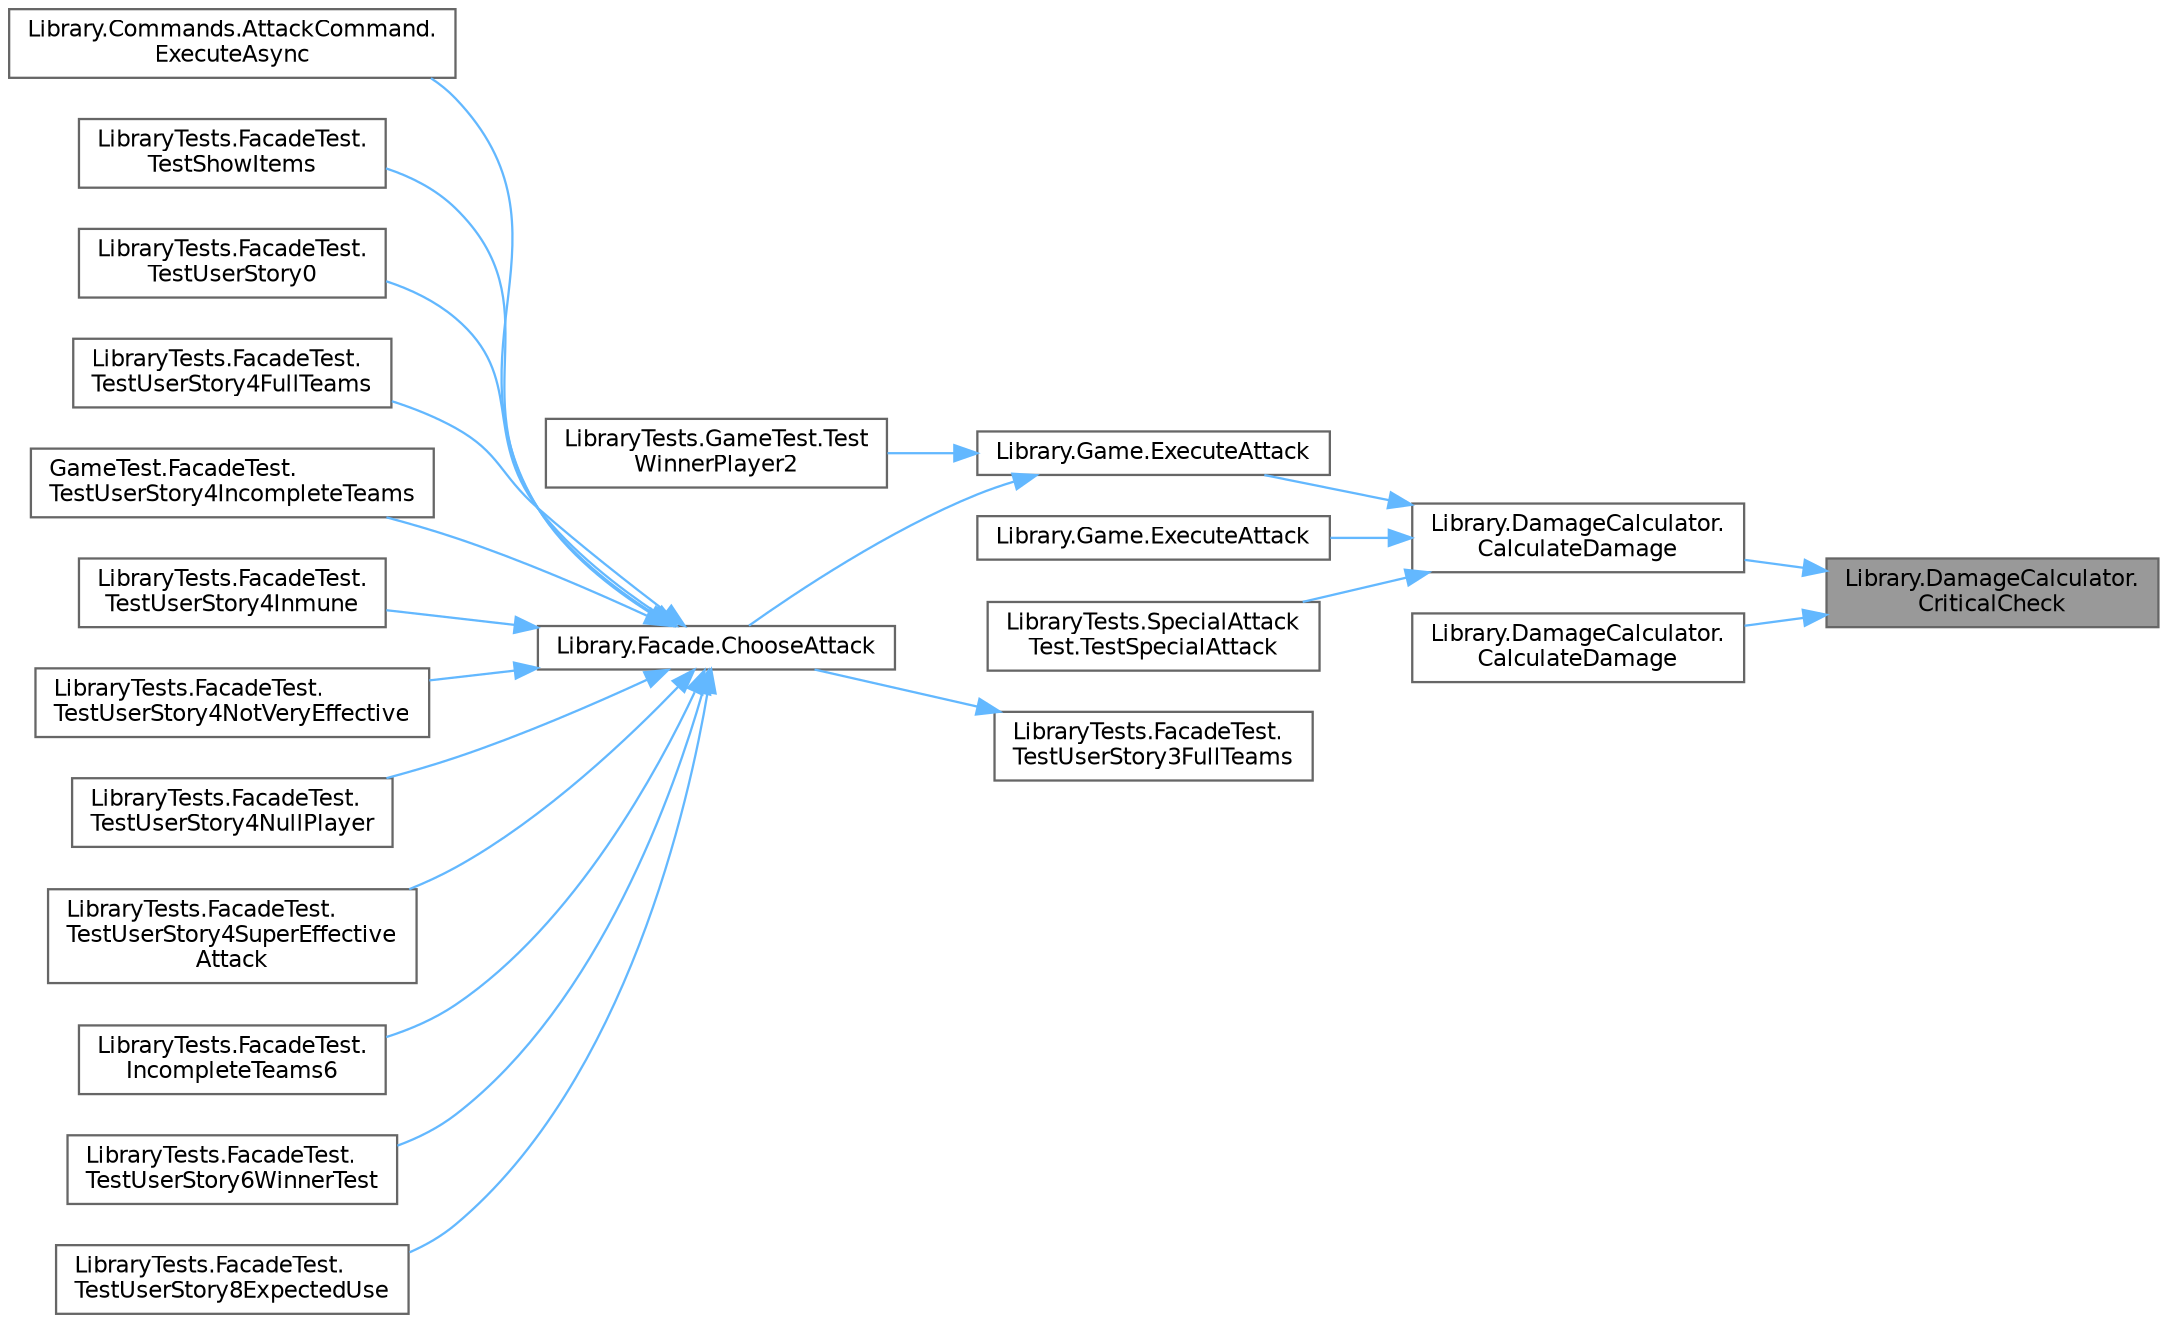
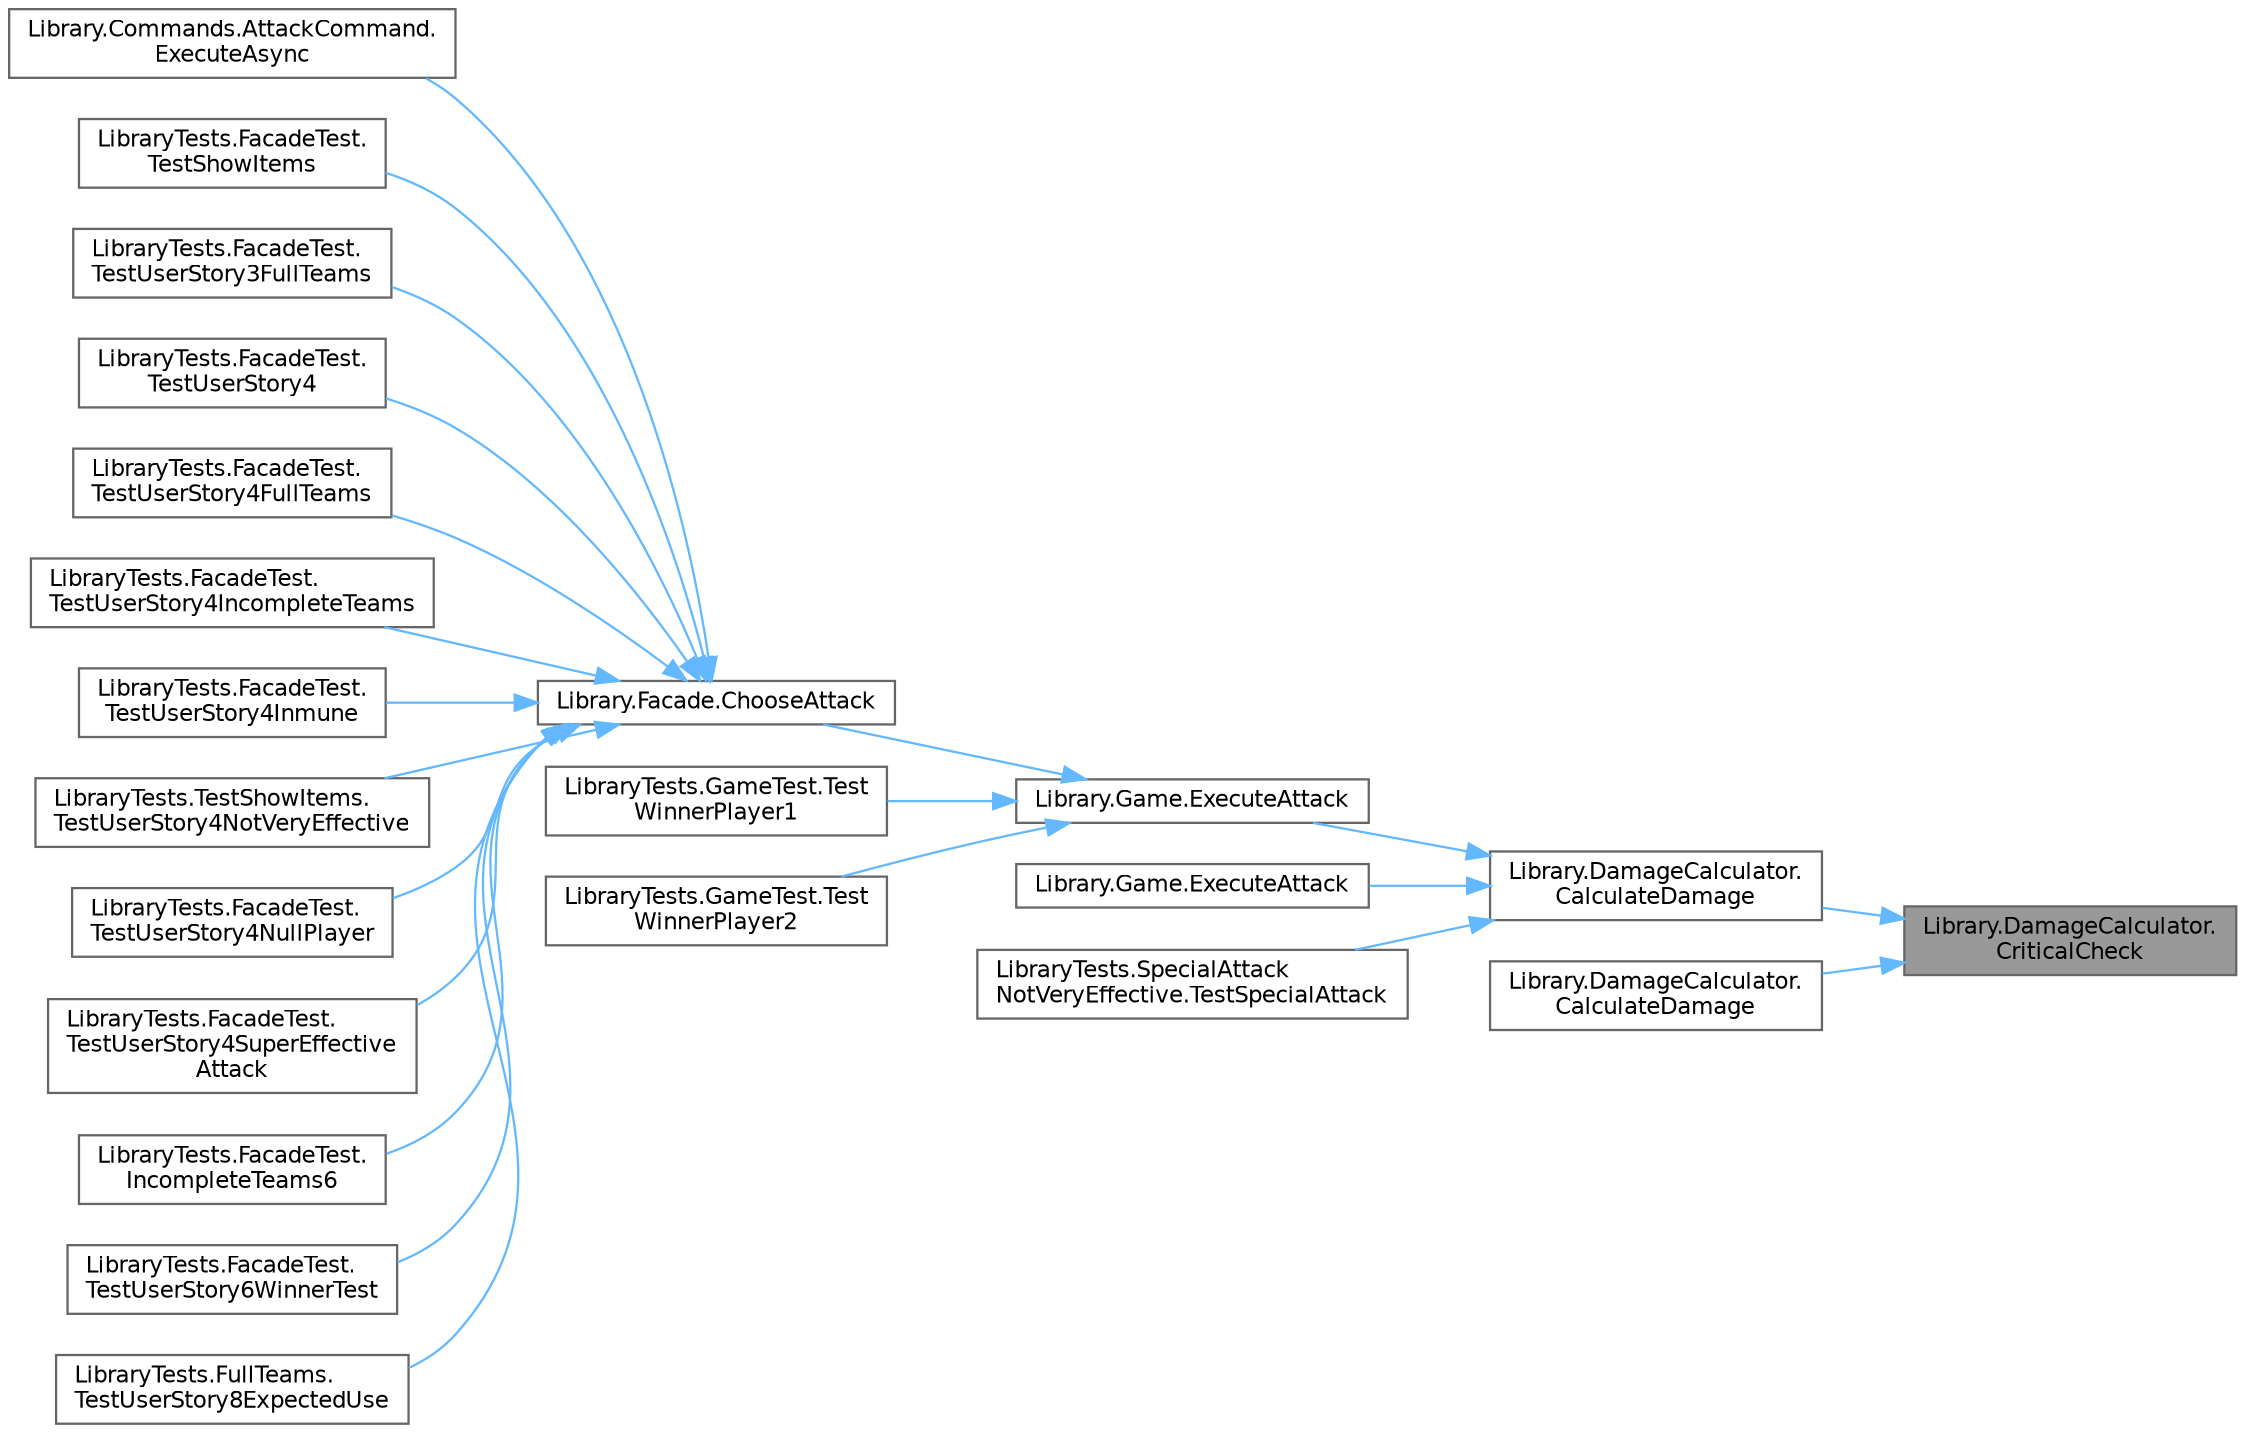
(232, 263) -> (232, 373)
(232, 483) -> (232, 593)
(1154, 636) -> (1193, 984)
(896, 688) -> (578, 443)
(232, 703) -> (232, 813)
none -> (716, 801)
(232, 1279) -> (232, 1389)
